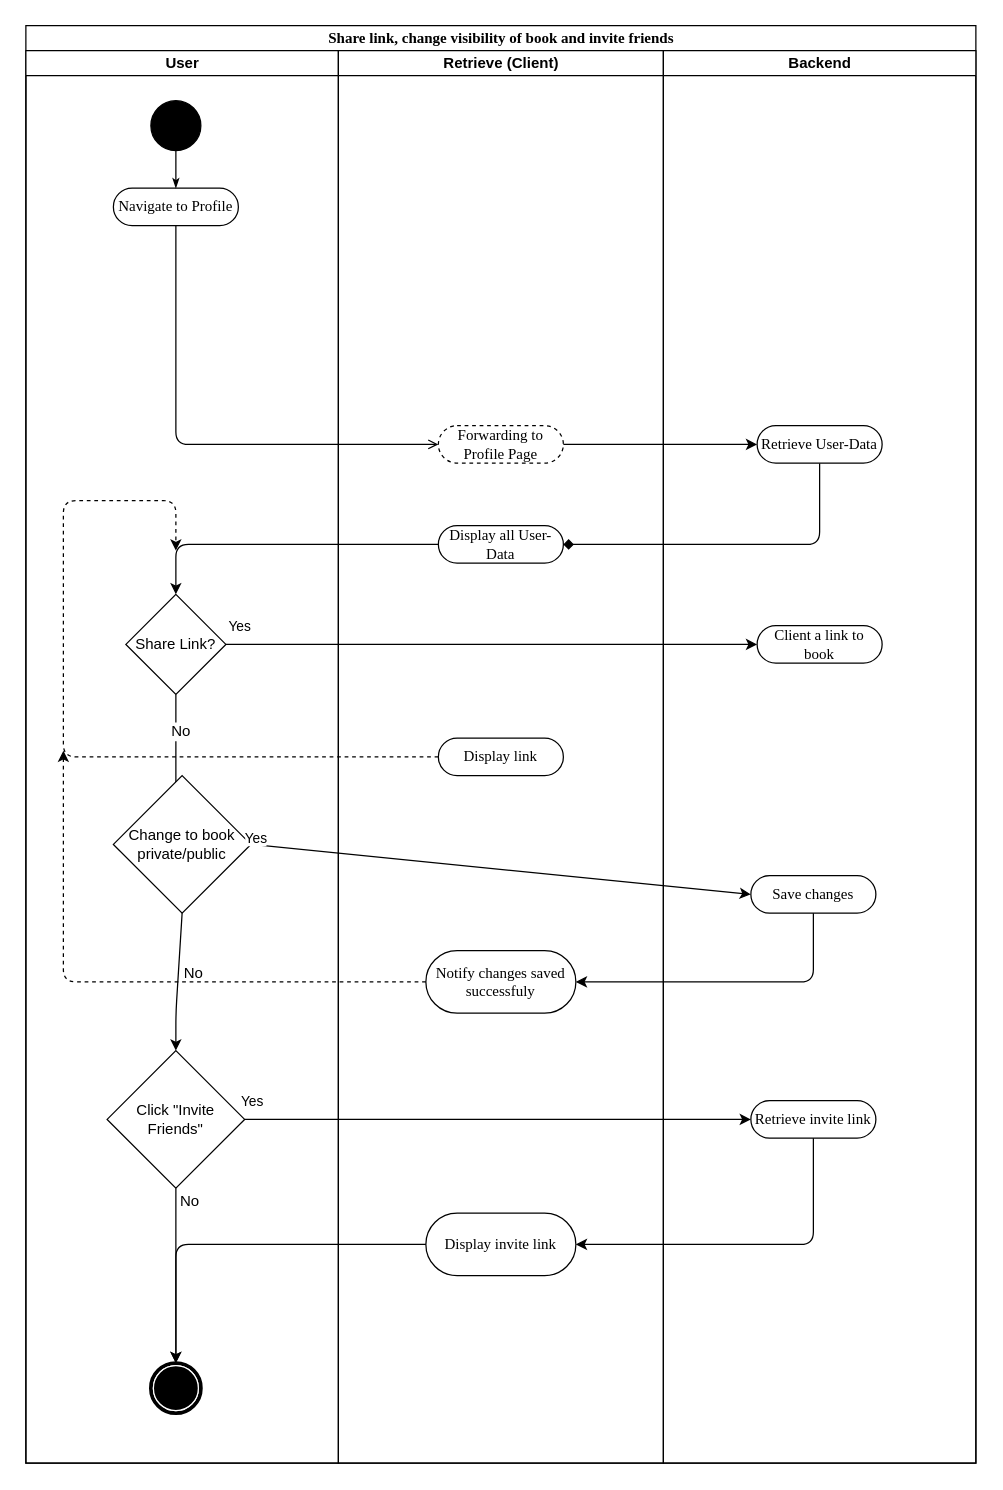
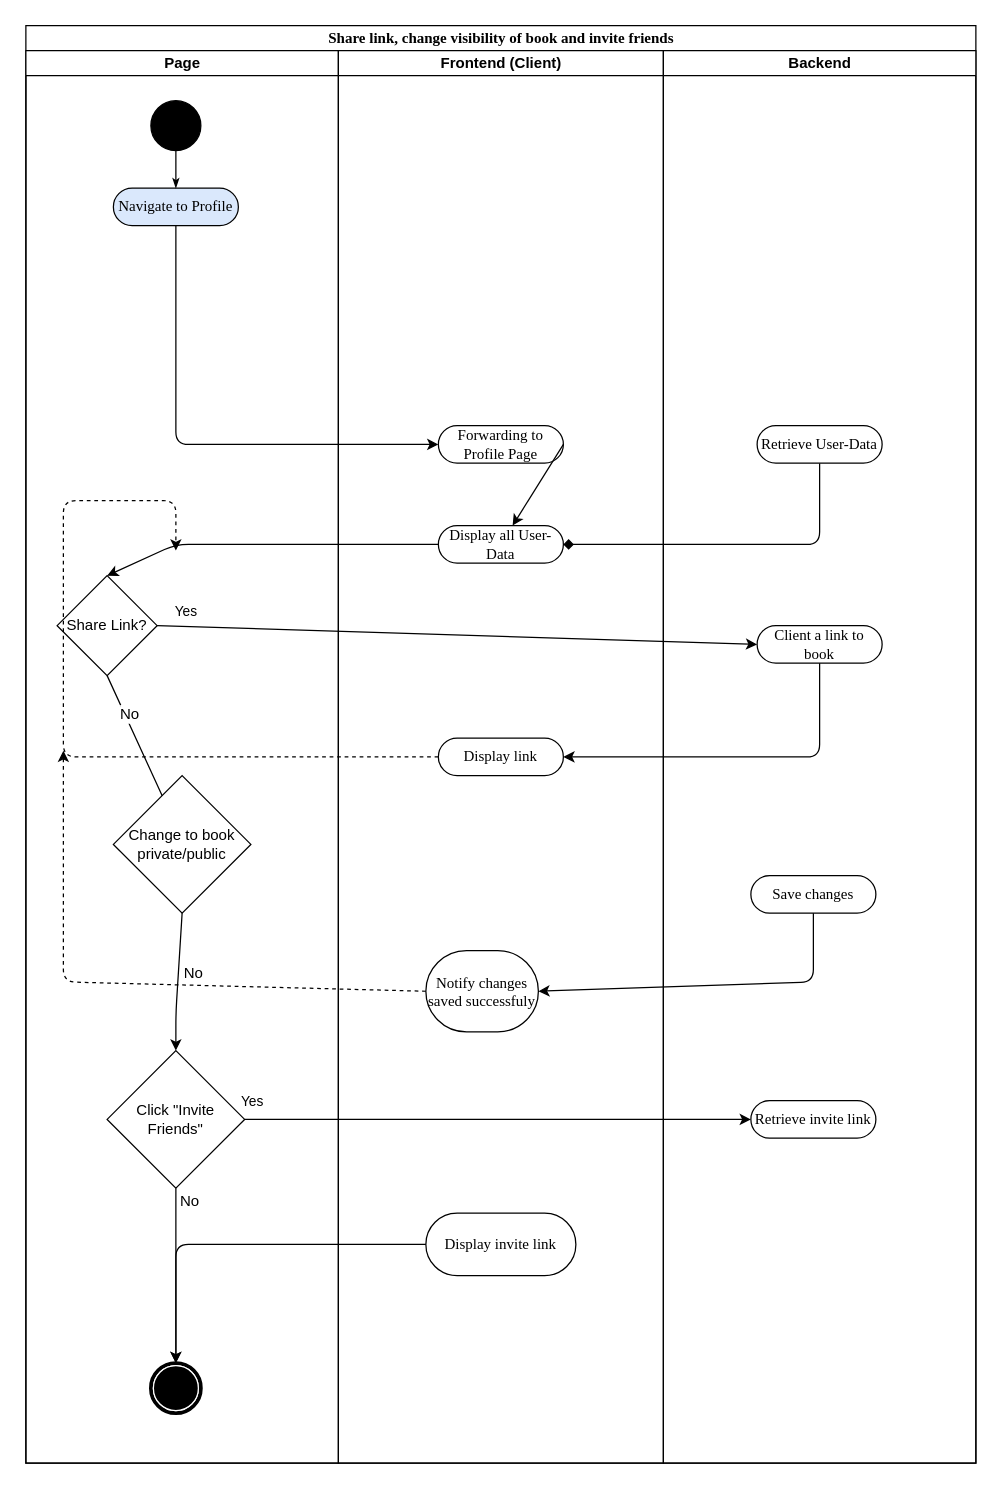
(183, 63) -> (183, 63)
(501, 63) -> (501, 63)
(176, 207) -> (176, 207)
(430, 444) -> (428, 444)
(501, 444) -> (501, 444)
(656, 444) -> (540, 481)
(176, 644) -> (107, 626)
none -> (737, 757)
(504, 870) -> none
(501, 982) -> (482, 991)
(746, 1244) -> none
